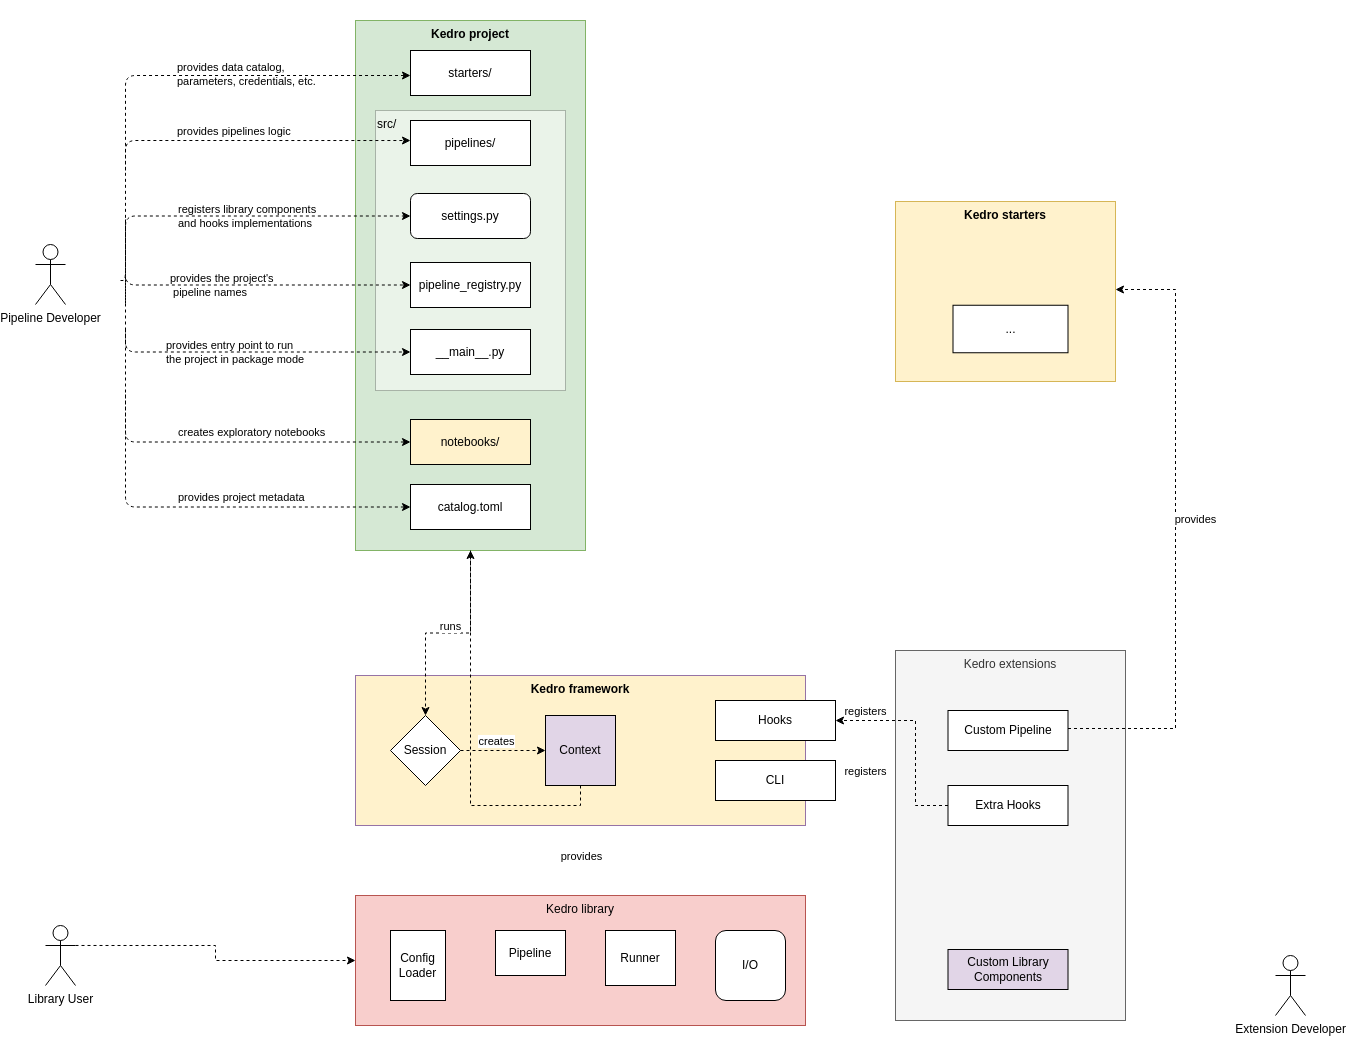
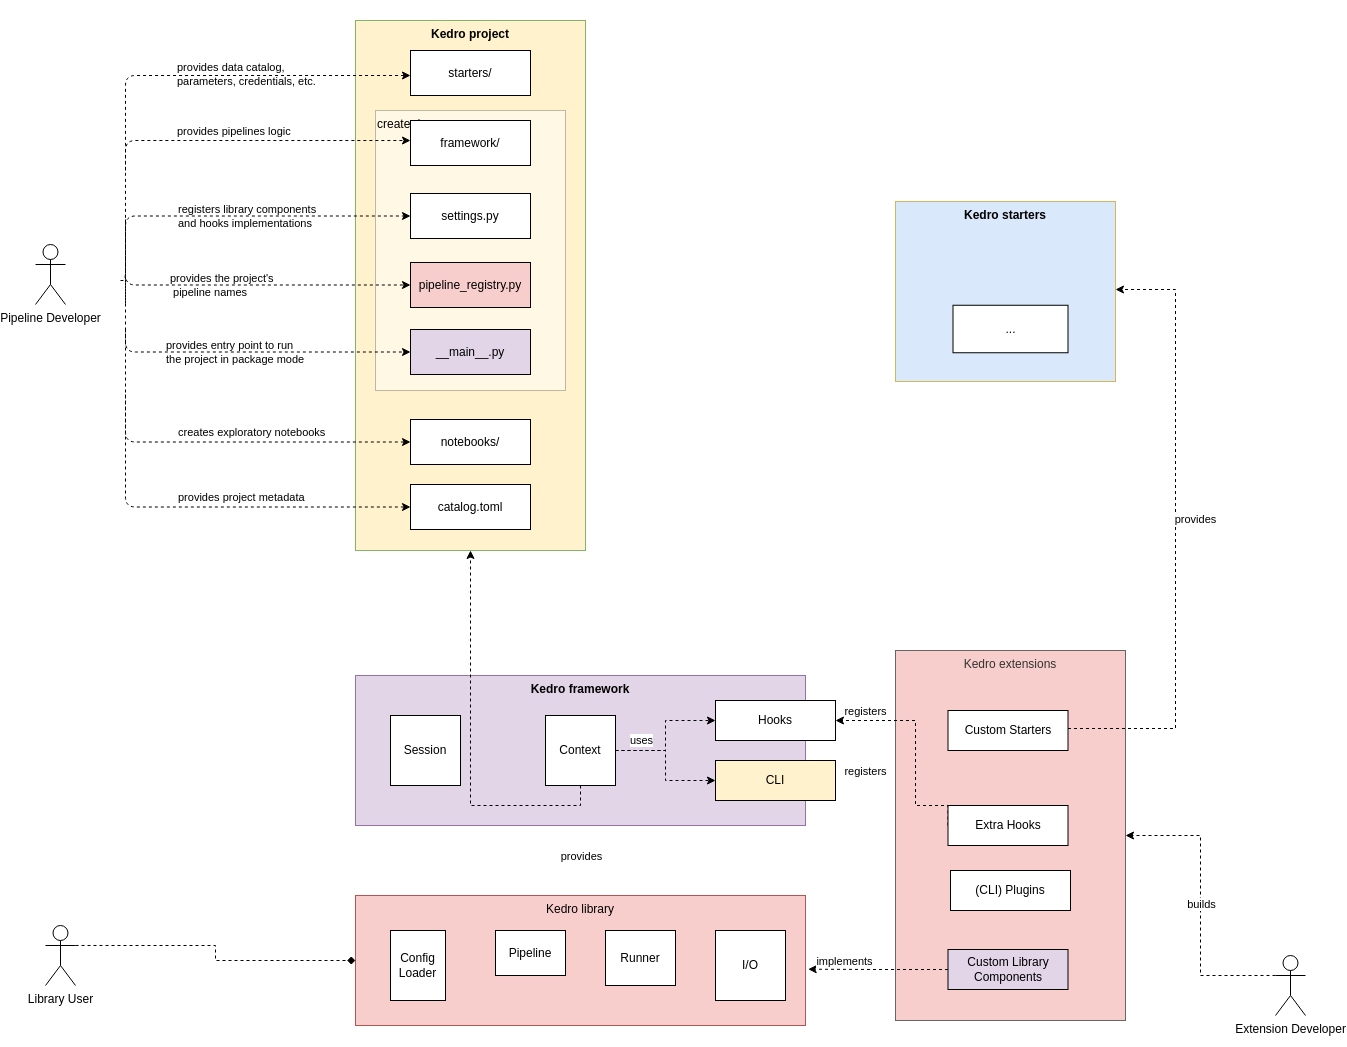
(471, 35) -> (471, 35)
(391, 125) -> (404, 125)
(471, 144) -> (471, 144)
(471, 216) -> (471, 216)
(471, 285) -> (471, 285)
(1006, 292) -> (1006, 292)
(471, 352) -> (471, 352)
(471, 442) -> (471, 442)
(426, 649) -> none
(581, 690) -> (581, 690)
none -> (673, 721)
(1009, 731) -> (1009, 731)
(426, 751) -> (426, 751)
(500, 751) -> none
(581, 751) -> (581, 751)
none -> (673, 781)
(776, 781) -> (776, 781)
(1008, 806) -> (1008, 826)
(1011, 836) -> (1011, 836)
none -> (1011, 891)
none -> (1201, 909)
(347, 961) -> (346, 961)
(751, 966) -> (751, 966)
none -> (882, 970)
